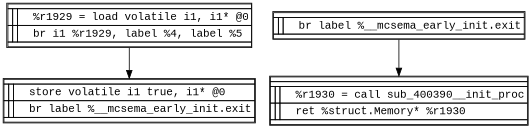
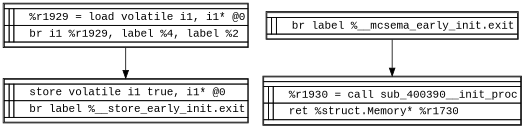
(131, 33) -> (128, 33)
(134, 109) -> (131, 109)
(374, 111) -> (368, 111)
